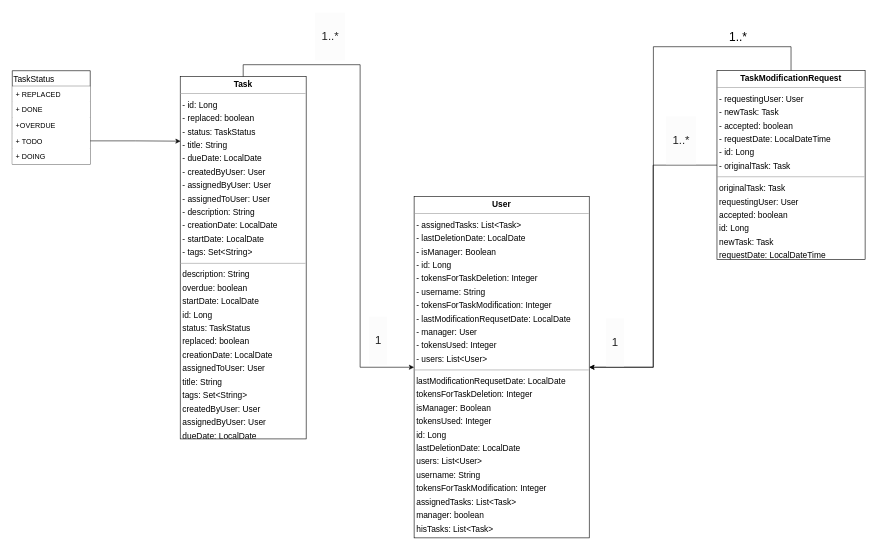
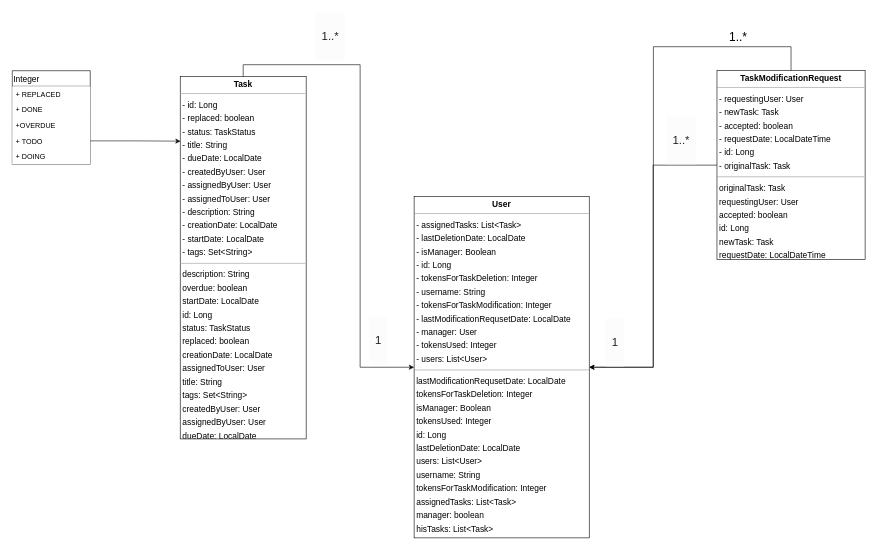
(37, 80) -> (30, 80)
